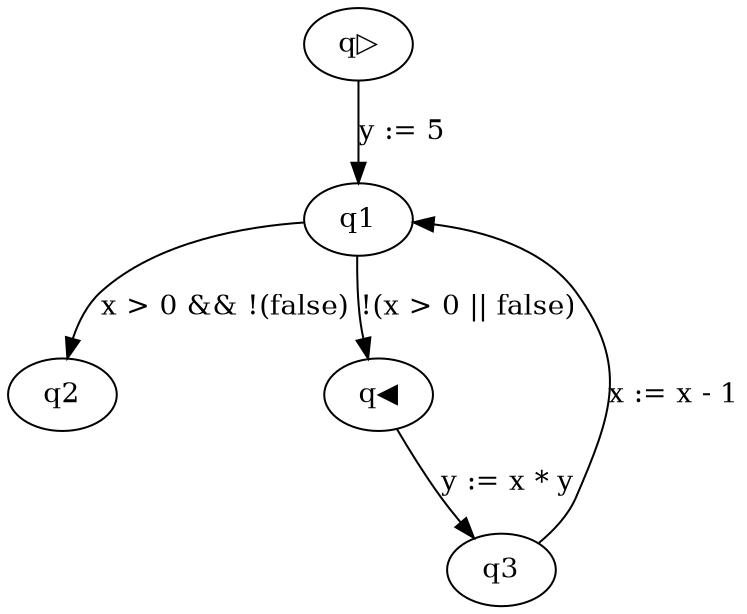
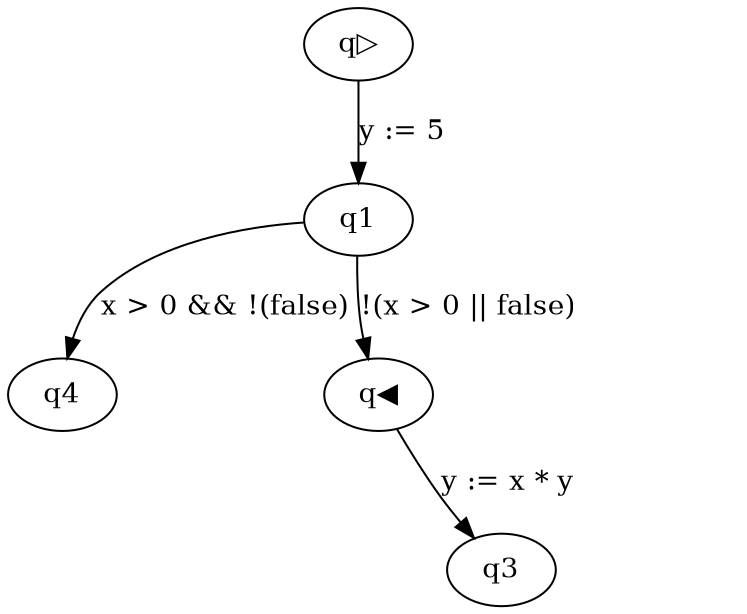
(603, 343) -> none
(62, 395) -> (62, 395)
